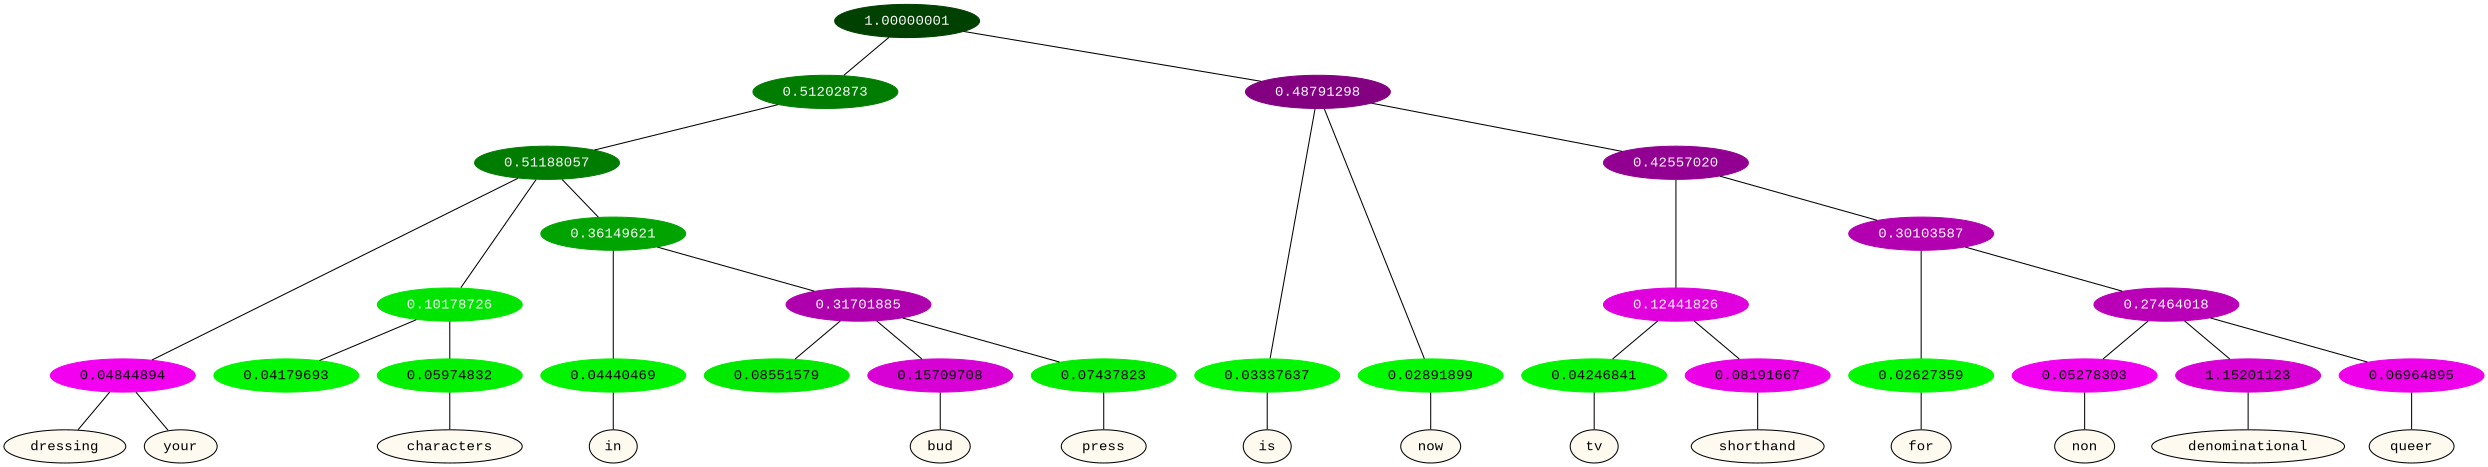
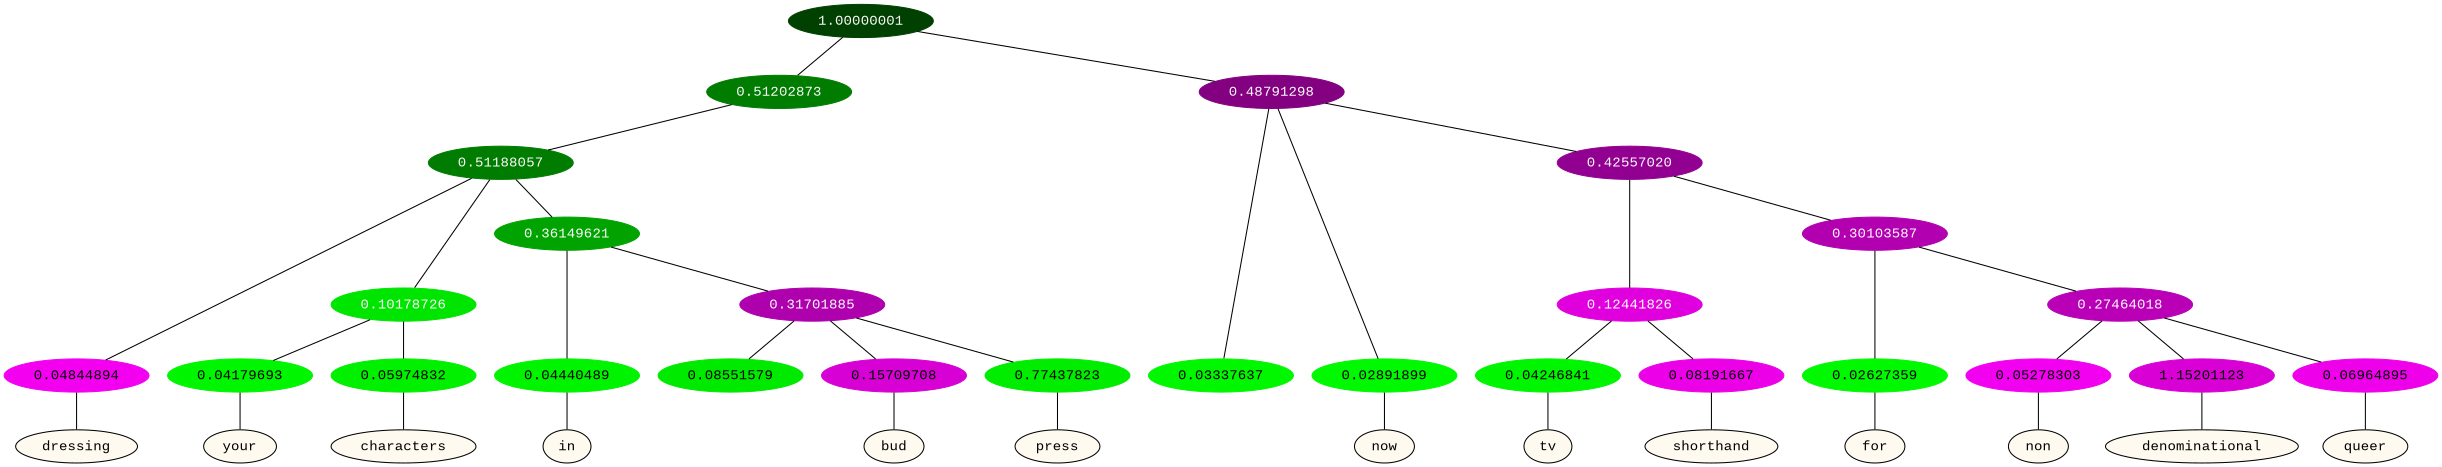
(613, 376) -> (567, 376)
(1104, 376) -> (1057, 376)
(152, 411) -> (240, 411)
(1267, 446) -> none
